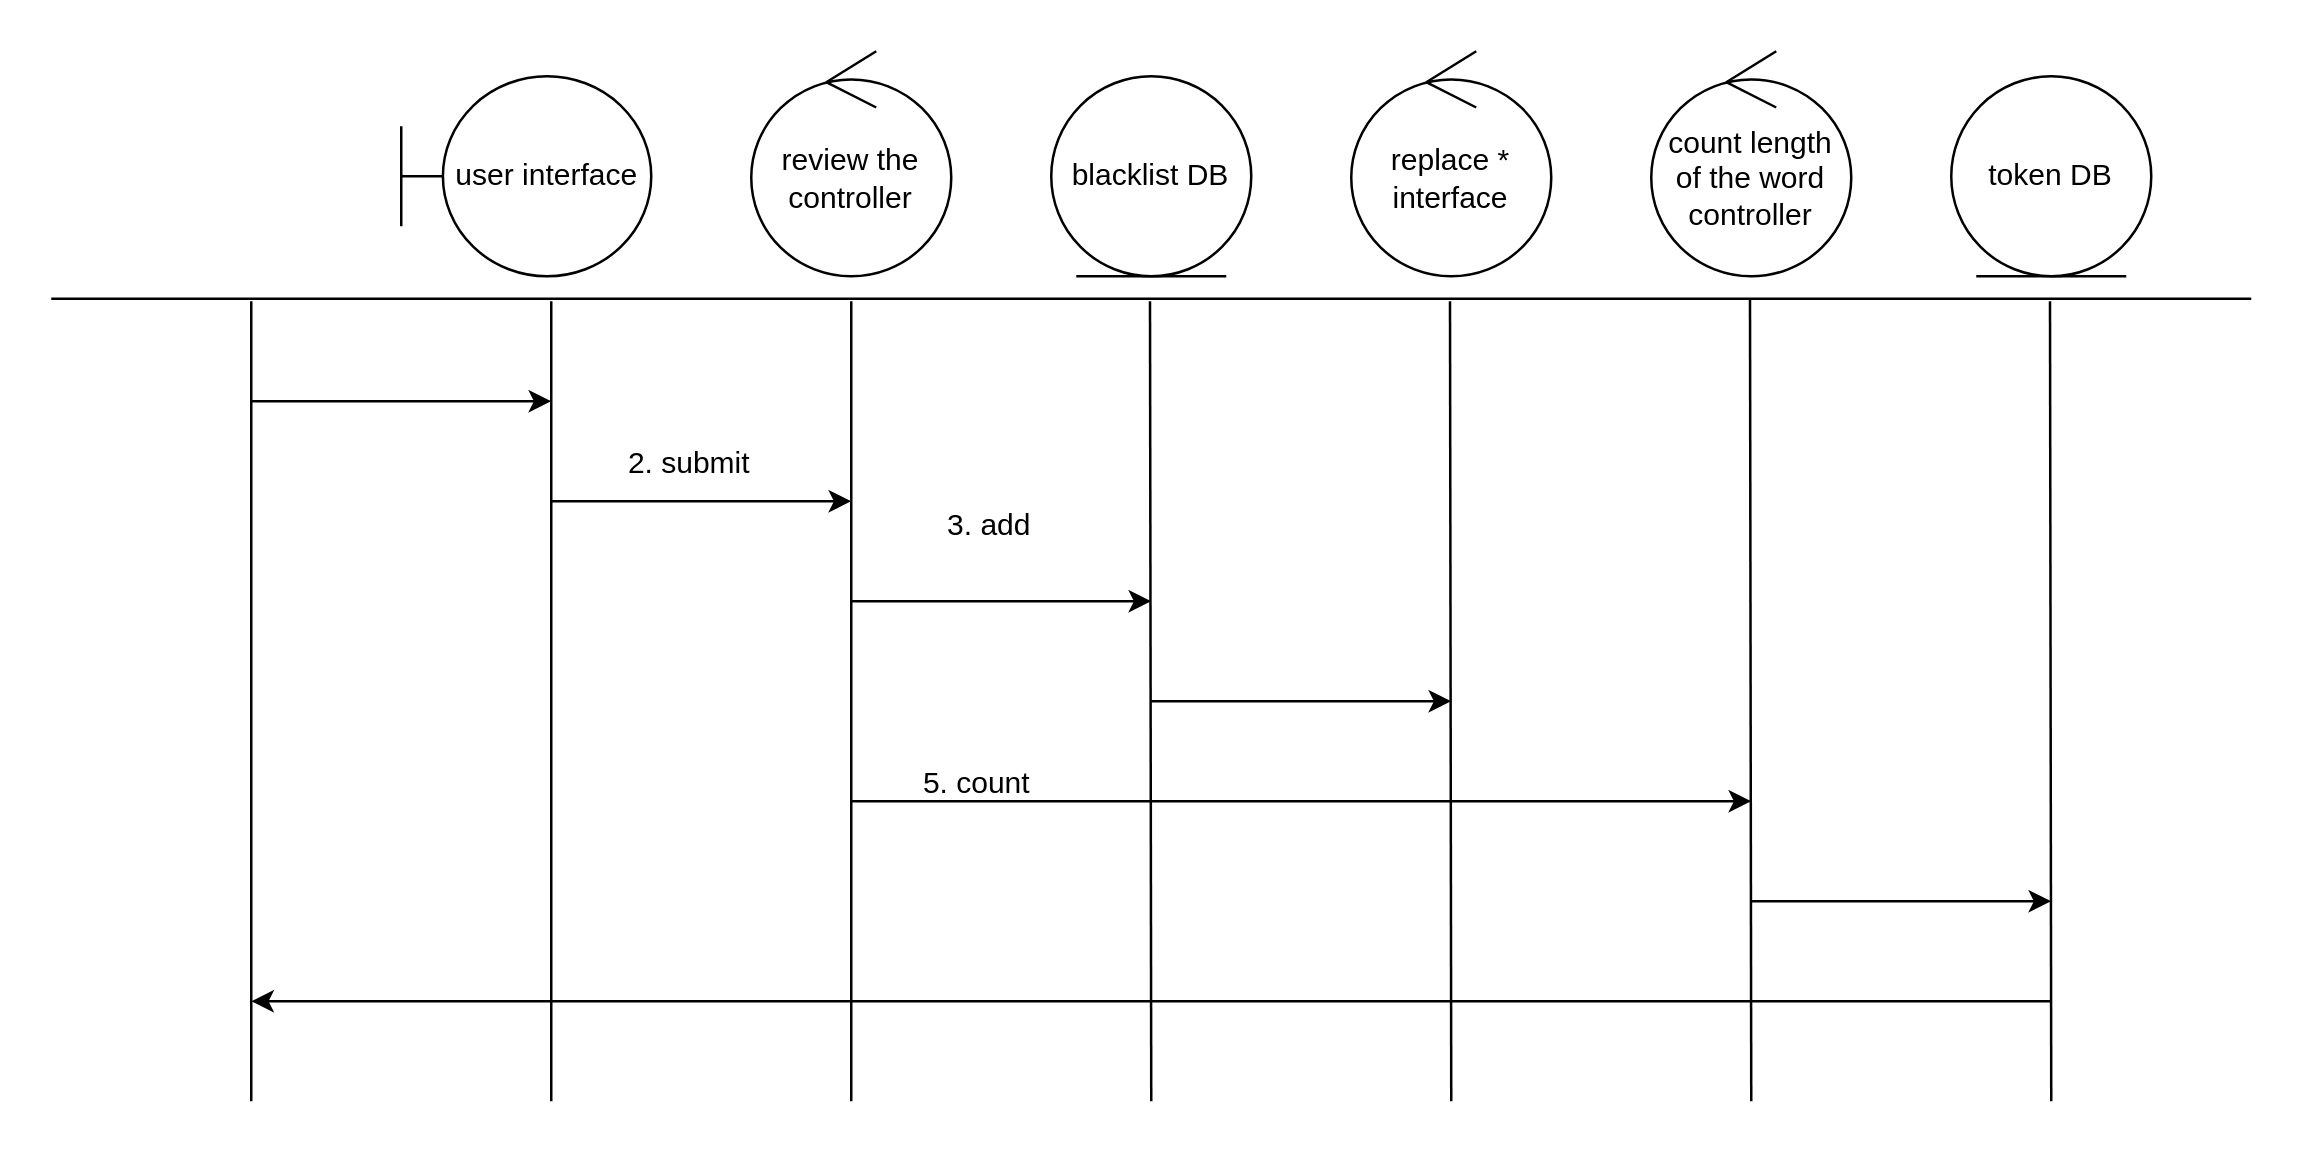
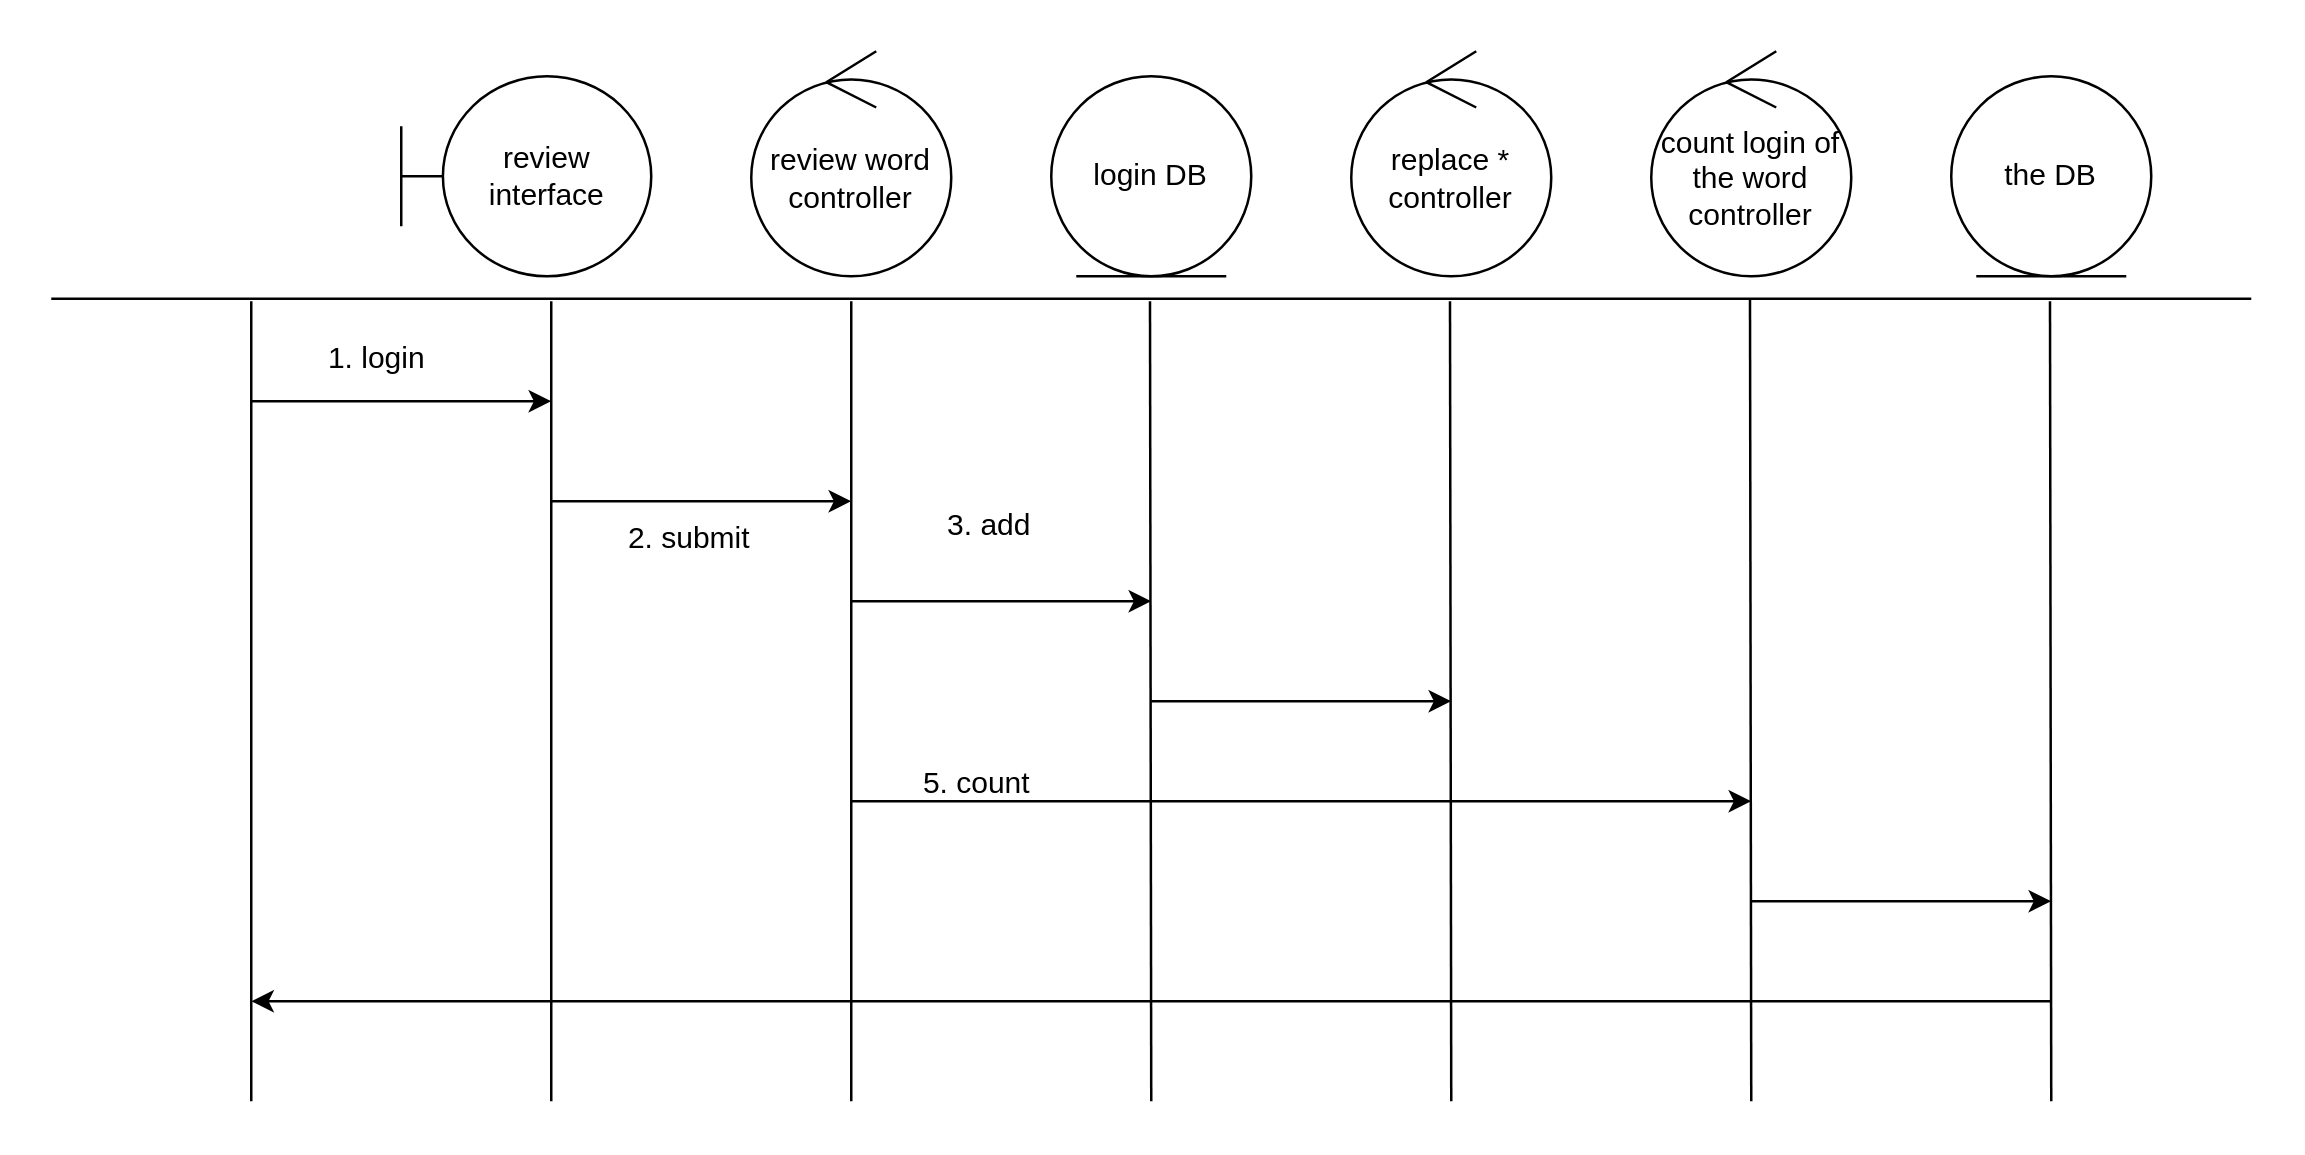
(548, 176) -> (548, 176)
(1151, 176) -> (1151, 176)
(2051, 176) -> (2051, 176)
(851, 179) -> (851, 179)
(1451, 179) -> (1451, 179)
(1751, 179) -> (1751, 179)
none -> (376, 359)
(689, 464) -> (689, 539)
